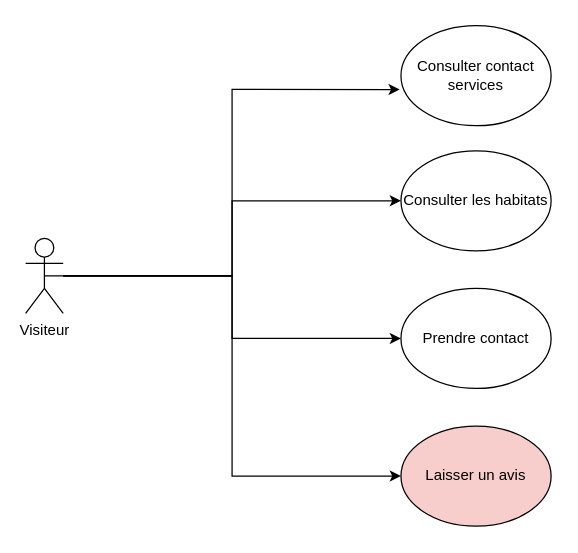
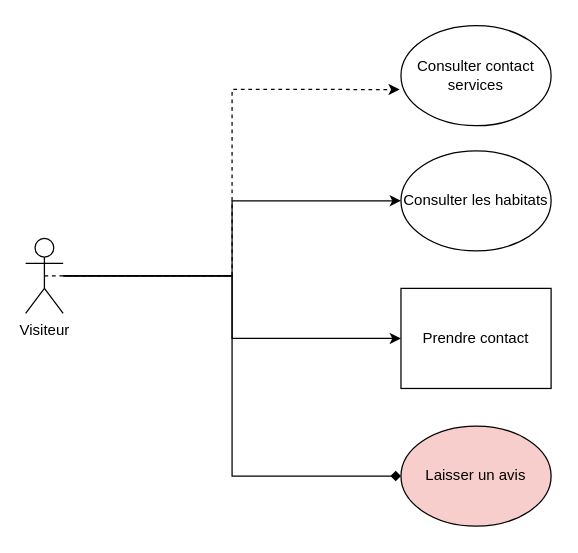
(257, 89) -> (257, 89)
(476, 338) -> (476, 338)
(391, 476) -> (390, 476)
